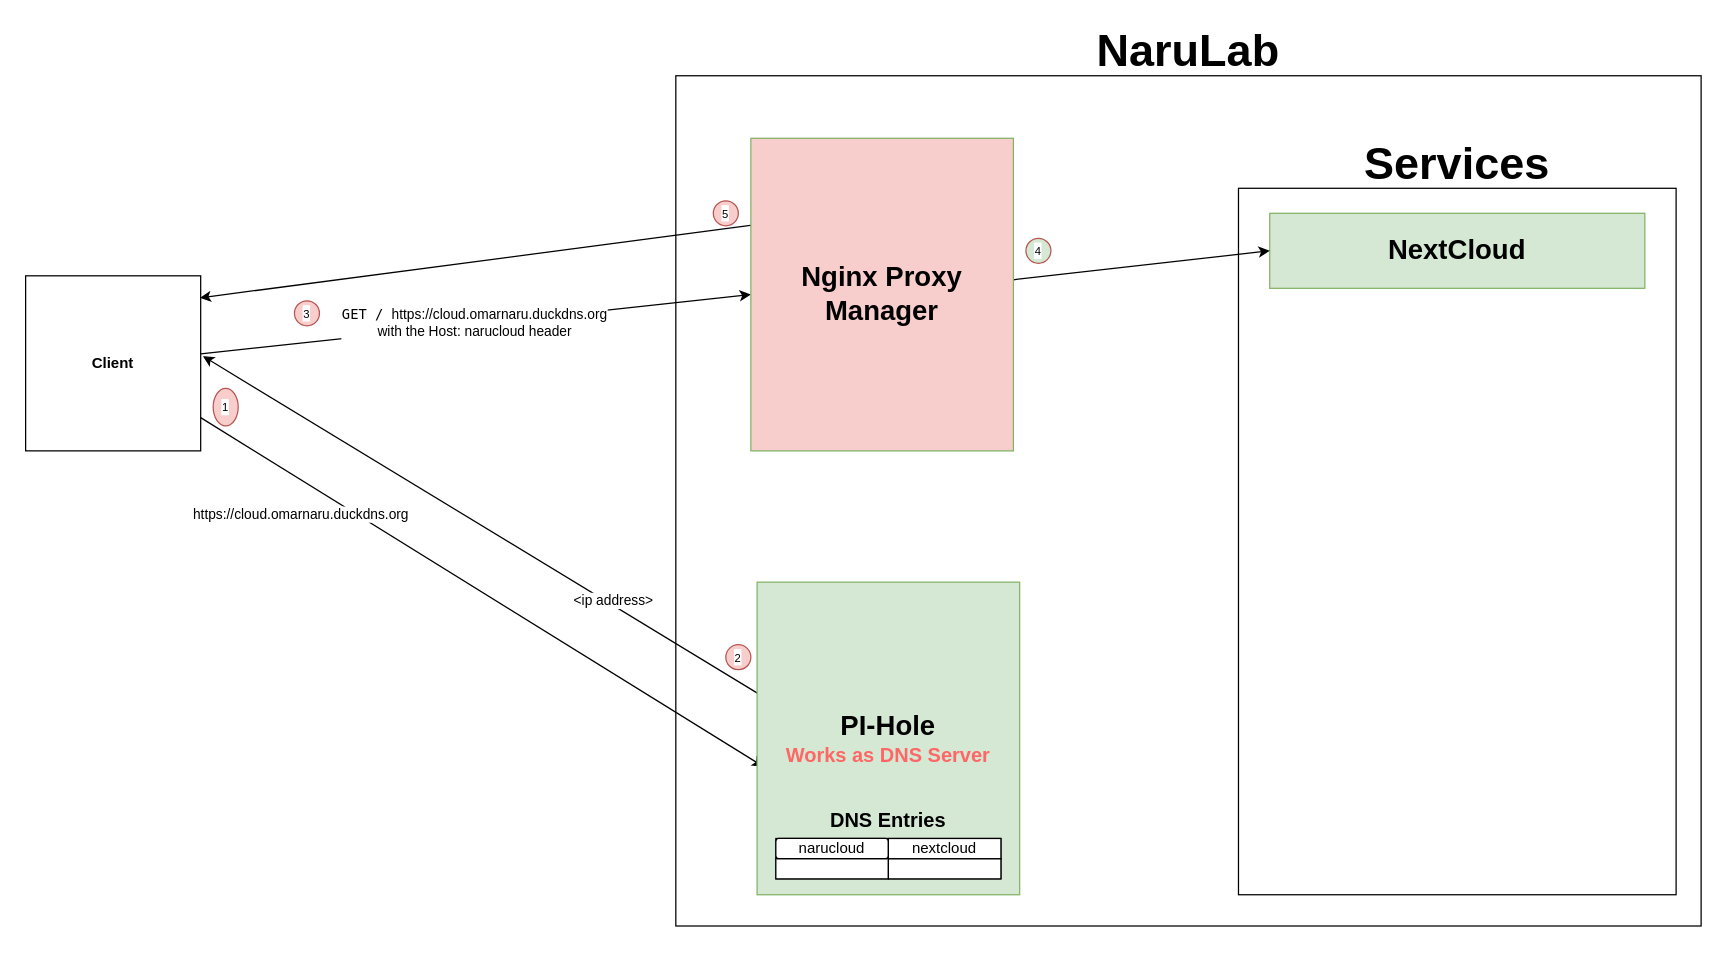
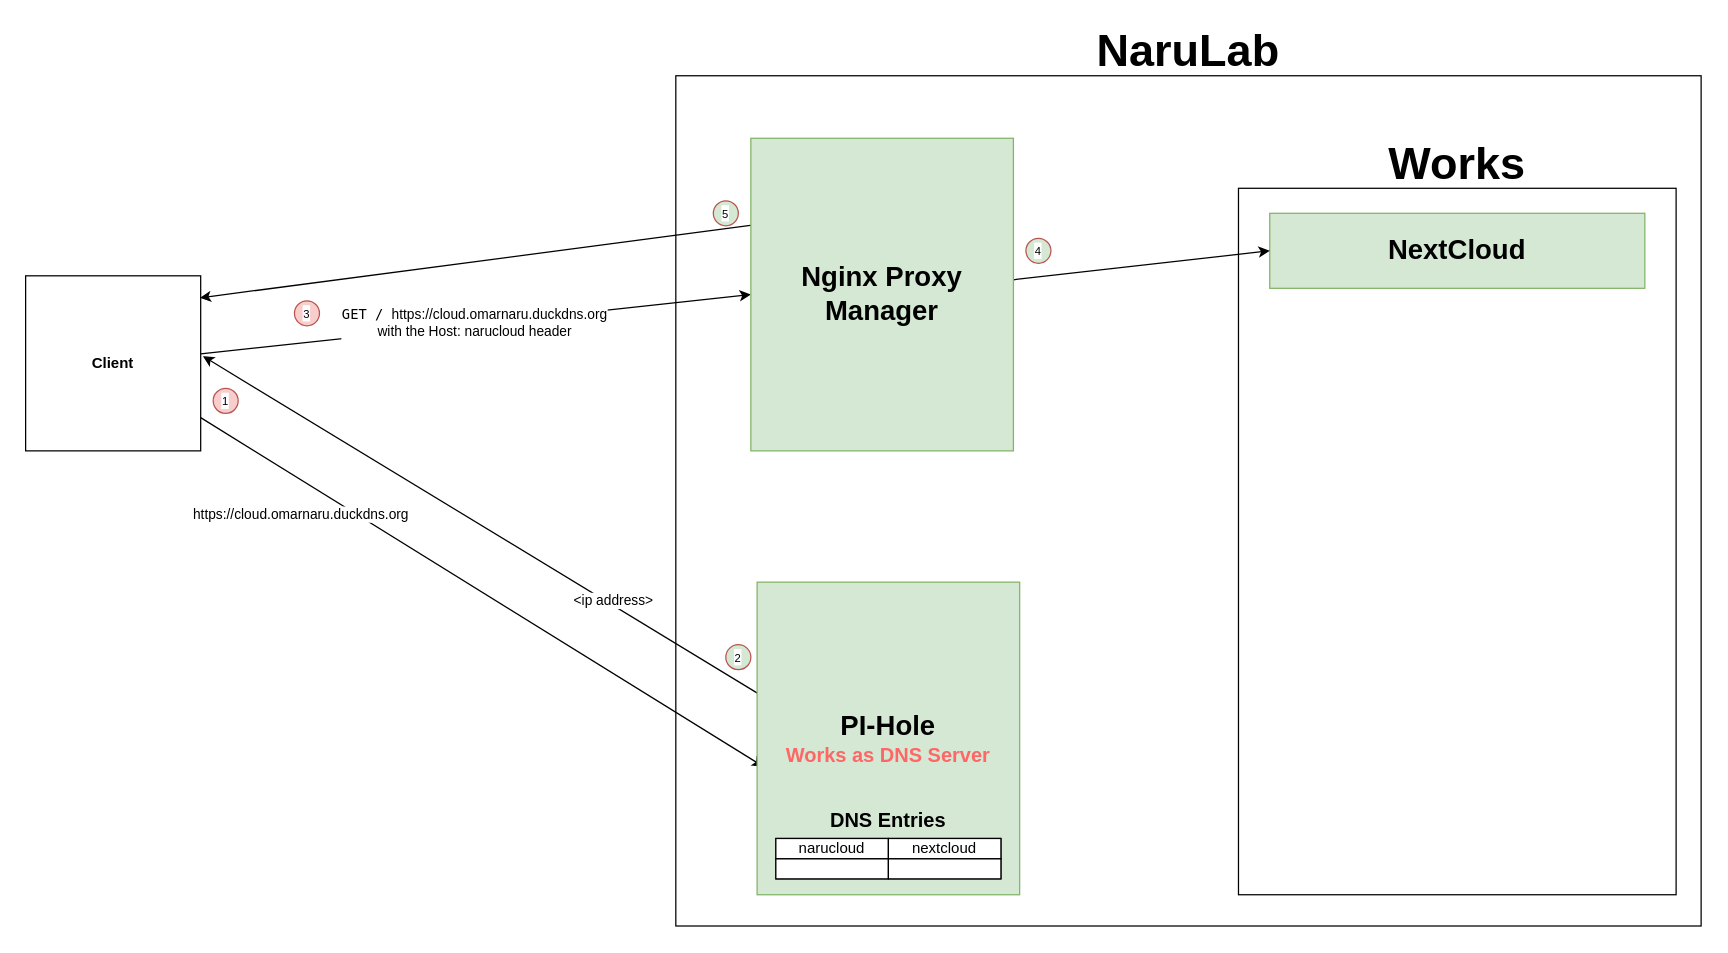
(1457, 163) -> (1457, 163)
(726, 213) -> (726, 213)
(882, 294) -> (882, 294)
(226, 407) -> (226, 401)
(738, 657) -> (738, 657)
(832, 848) -> (832, 848)
